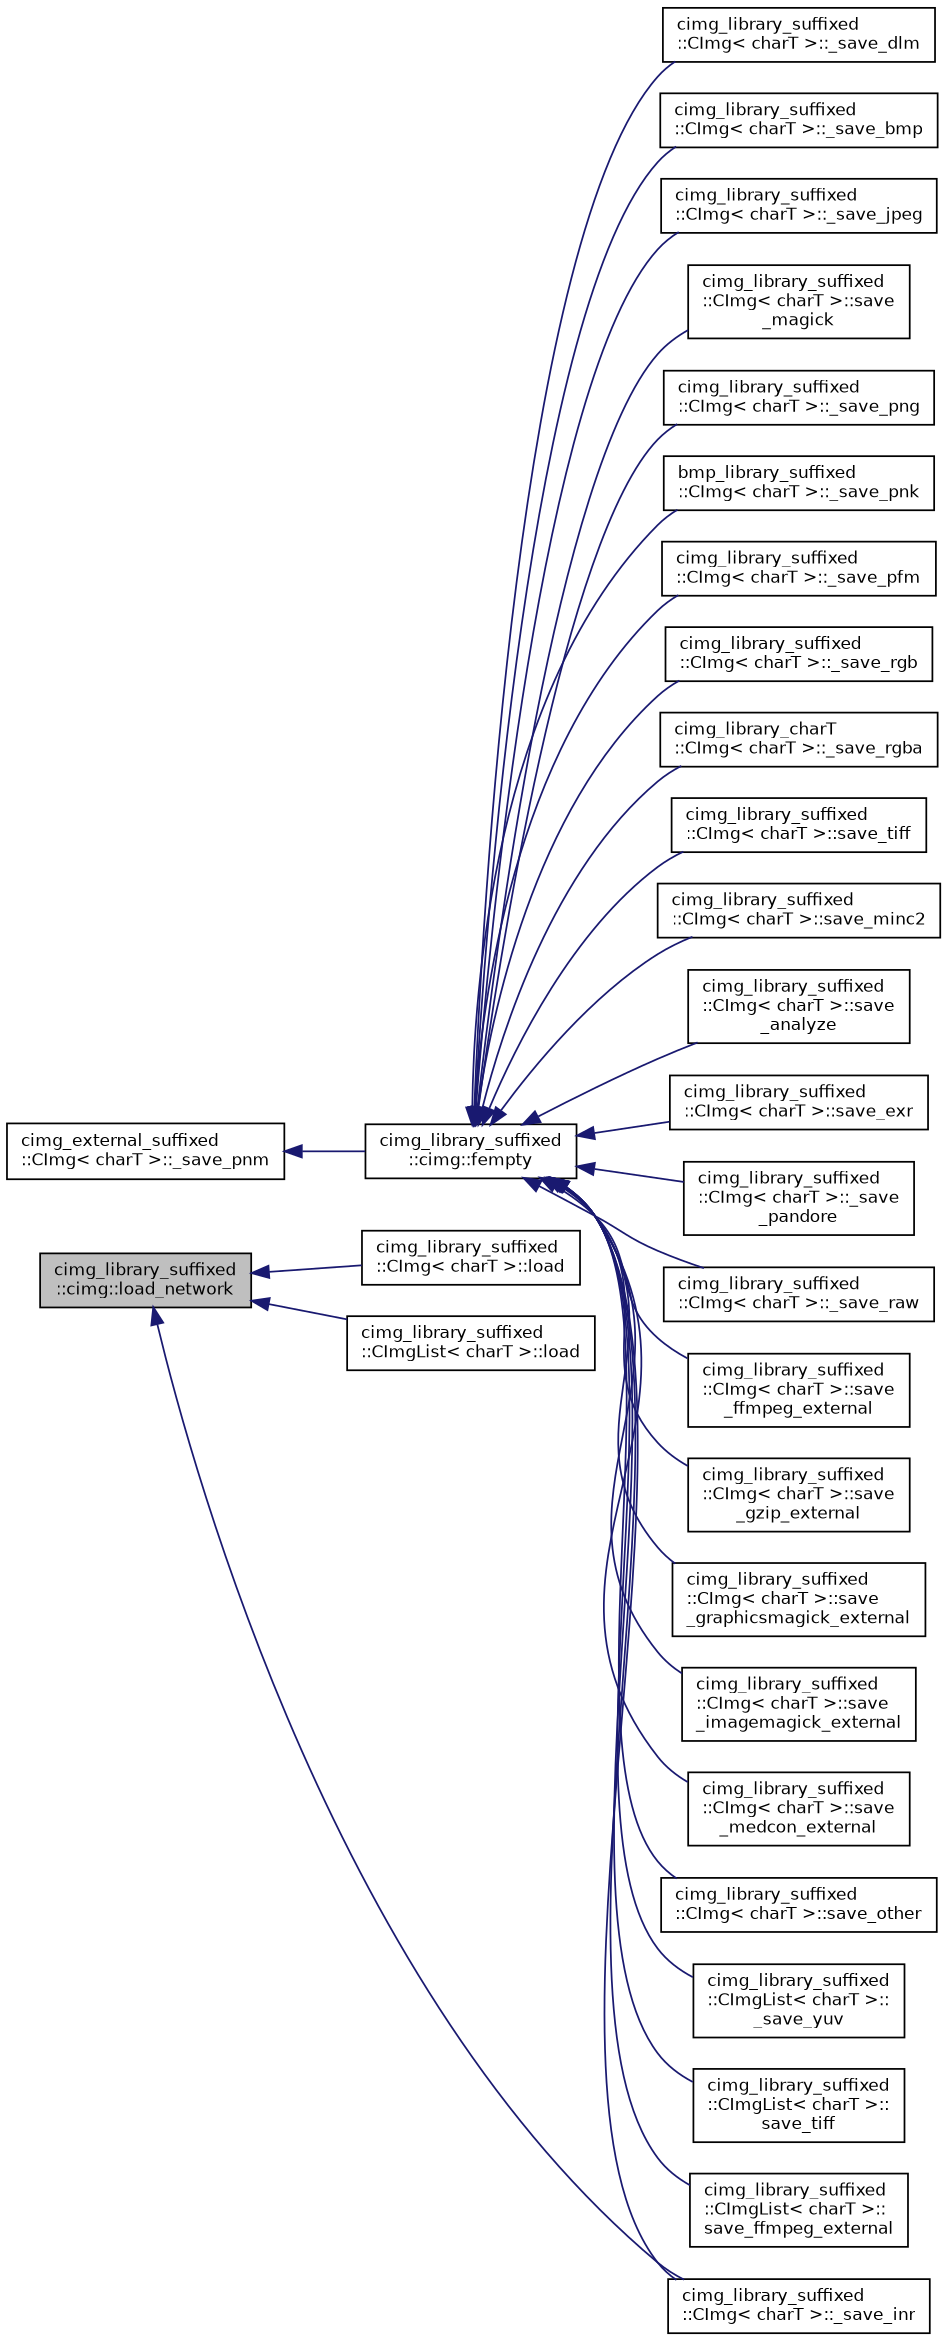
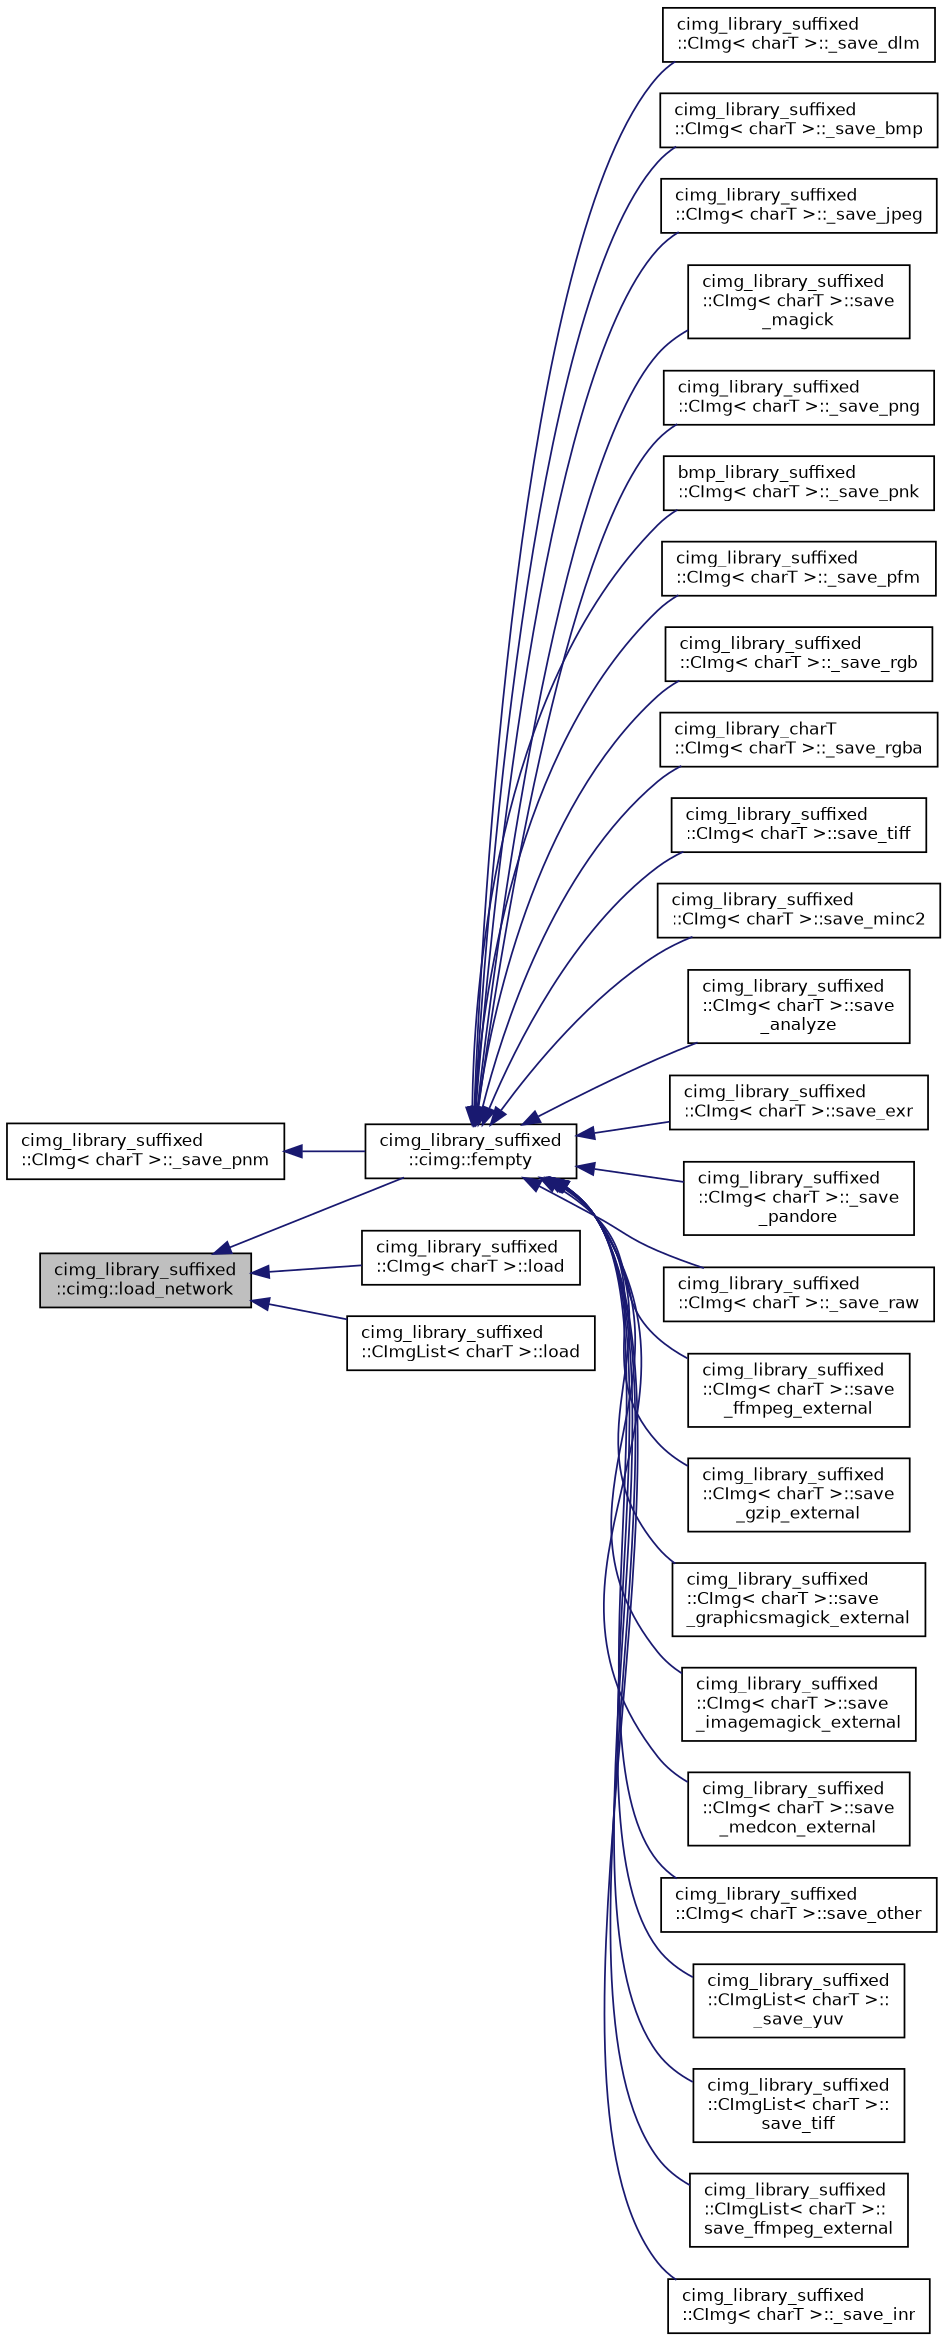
(146, 1151) -> (146, 1151)
(348, 1845) -> (317, 1212)
